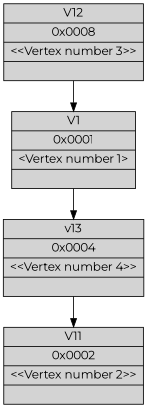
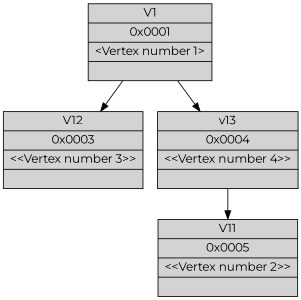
(74, 32) -> (73, 140)
(74, 92) -> (114, 93)
(74, 356) -> (228, 248)
